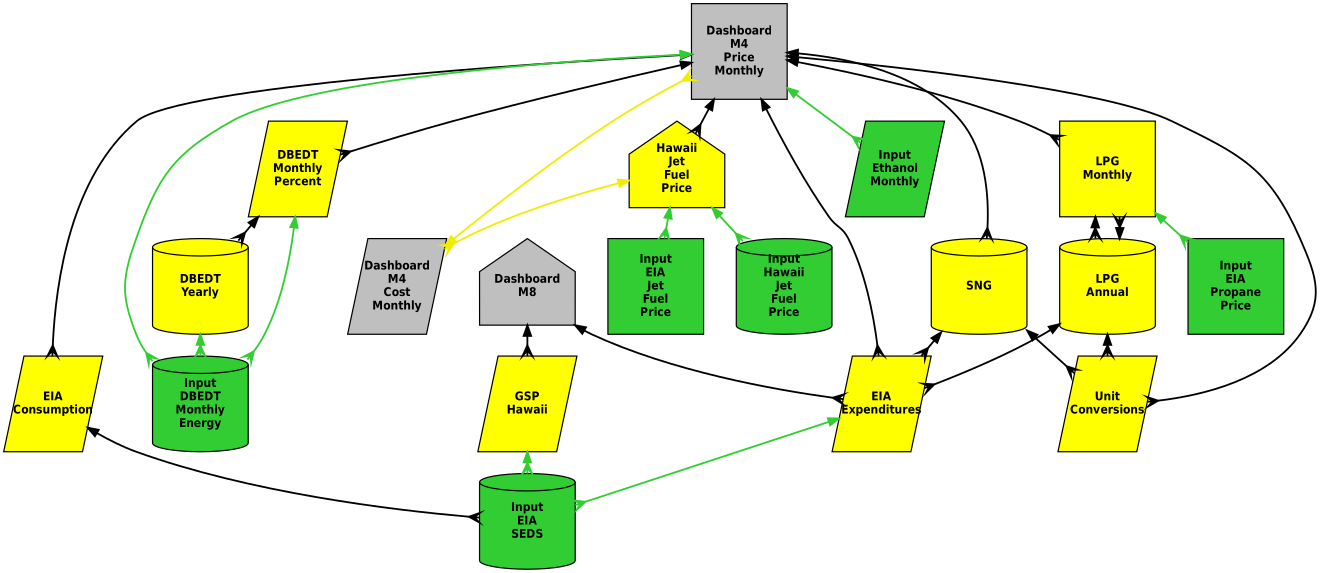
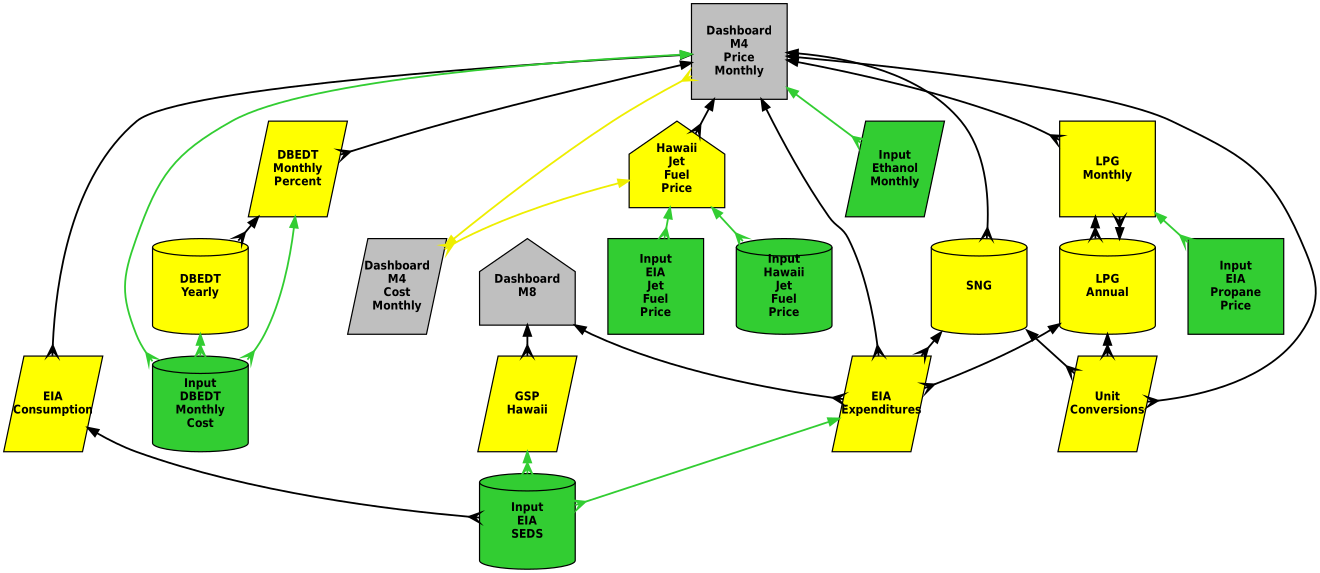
(200, 404) -> (200, 404)
